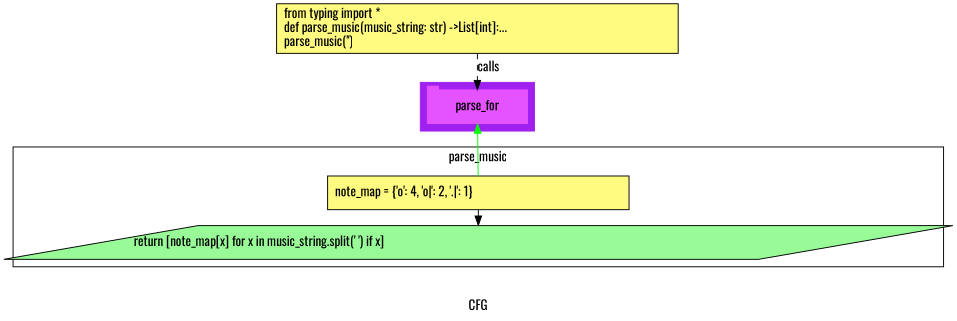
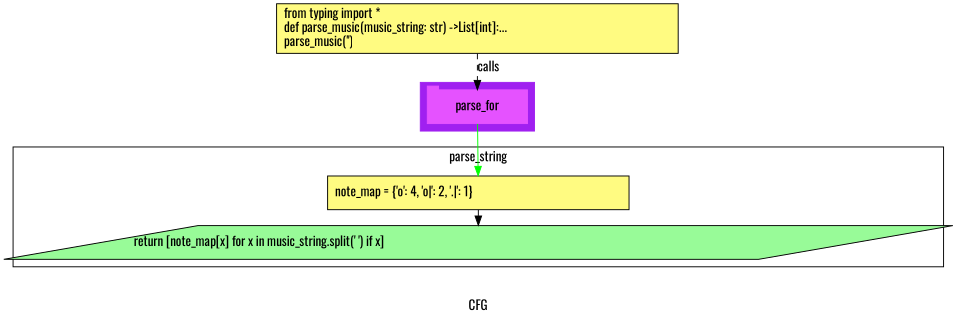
(478, 155) -> (478, 141)
(478, 158) -> (478, 158)
